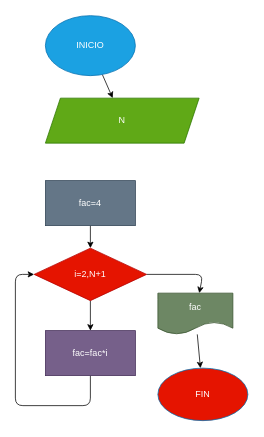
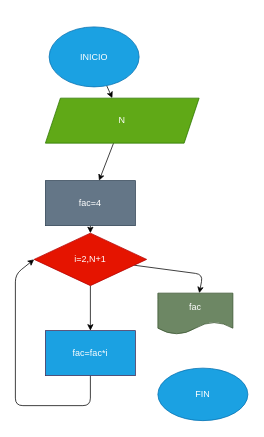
(90, 45) -> (94, 57)
none -> (107, 159)
(90, 274) -> (90, 259)
(199, 348) -> none
(90, 353) -> (90, 353)
(203, 394) -> (203, 394)
